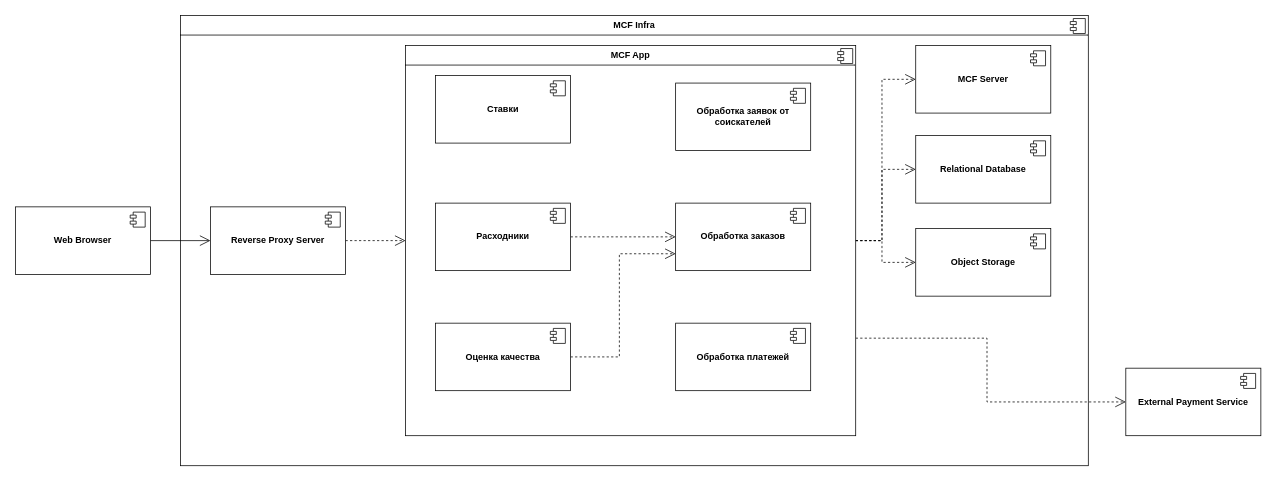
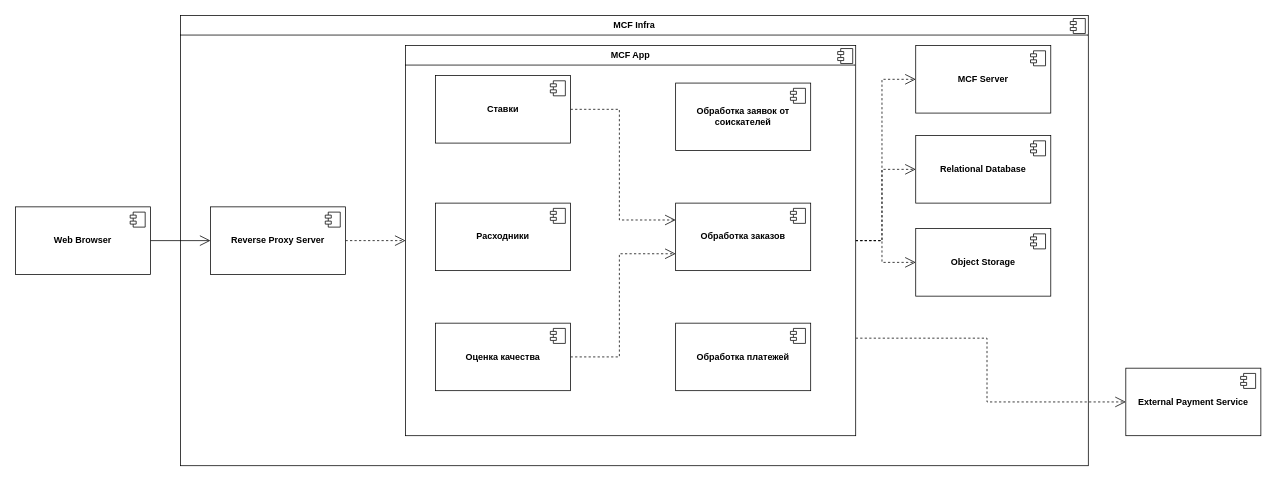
none -> (619, 167)
(622, 237) -> none
